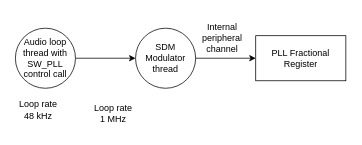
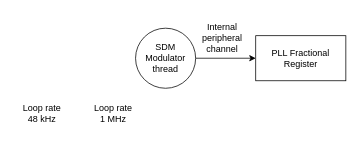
(45, 58) -> none
(102, 58) -> none
(38, 110) -> (42, 114)
